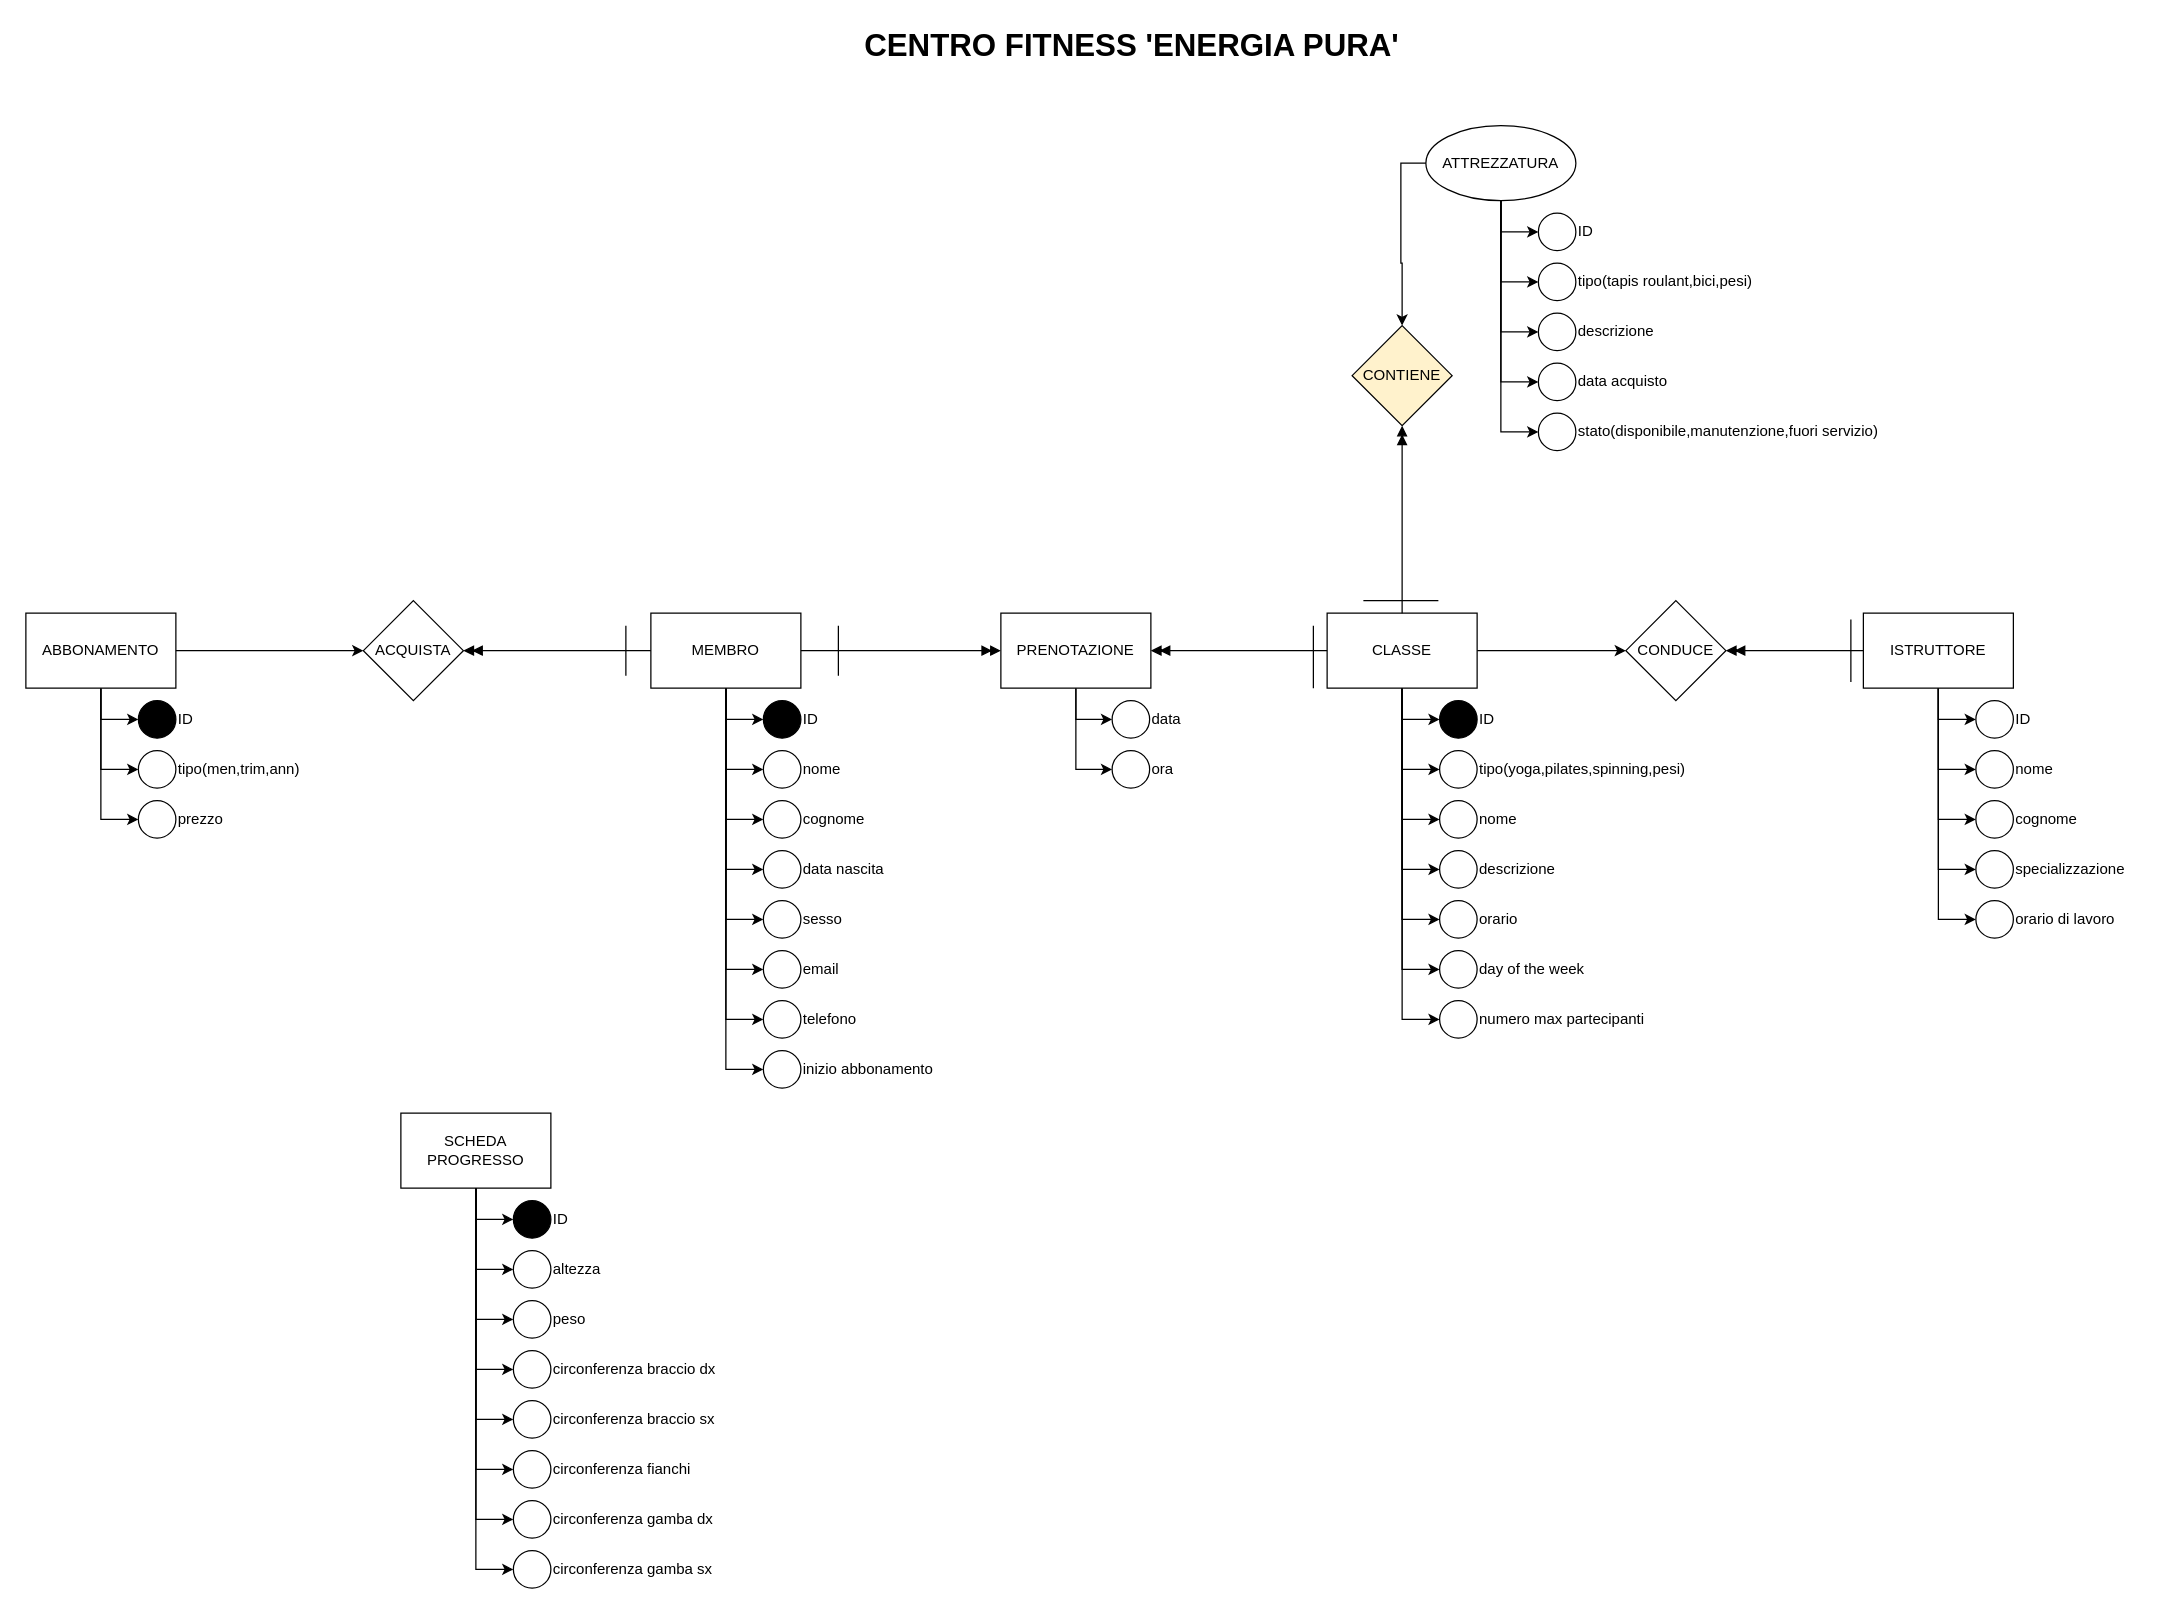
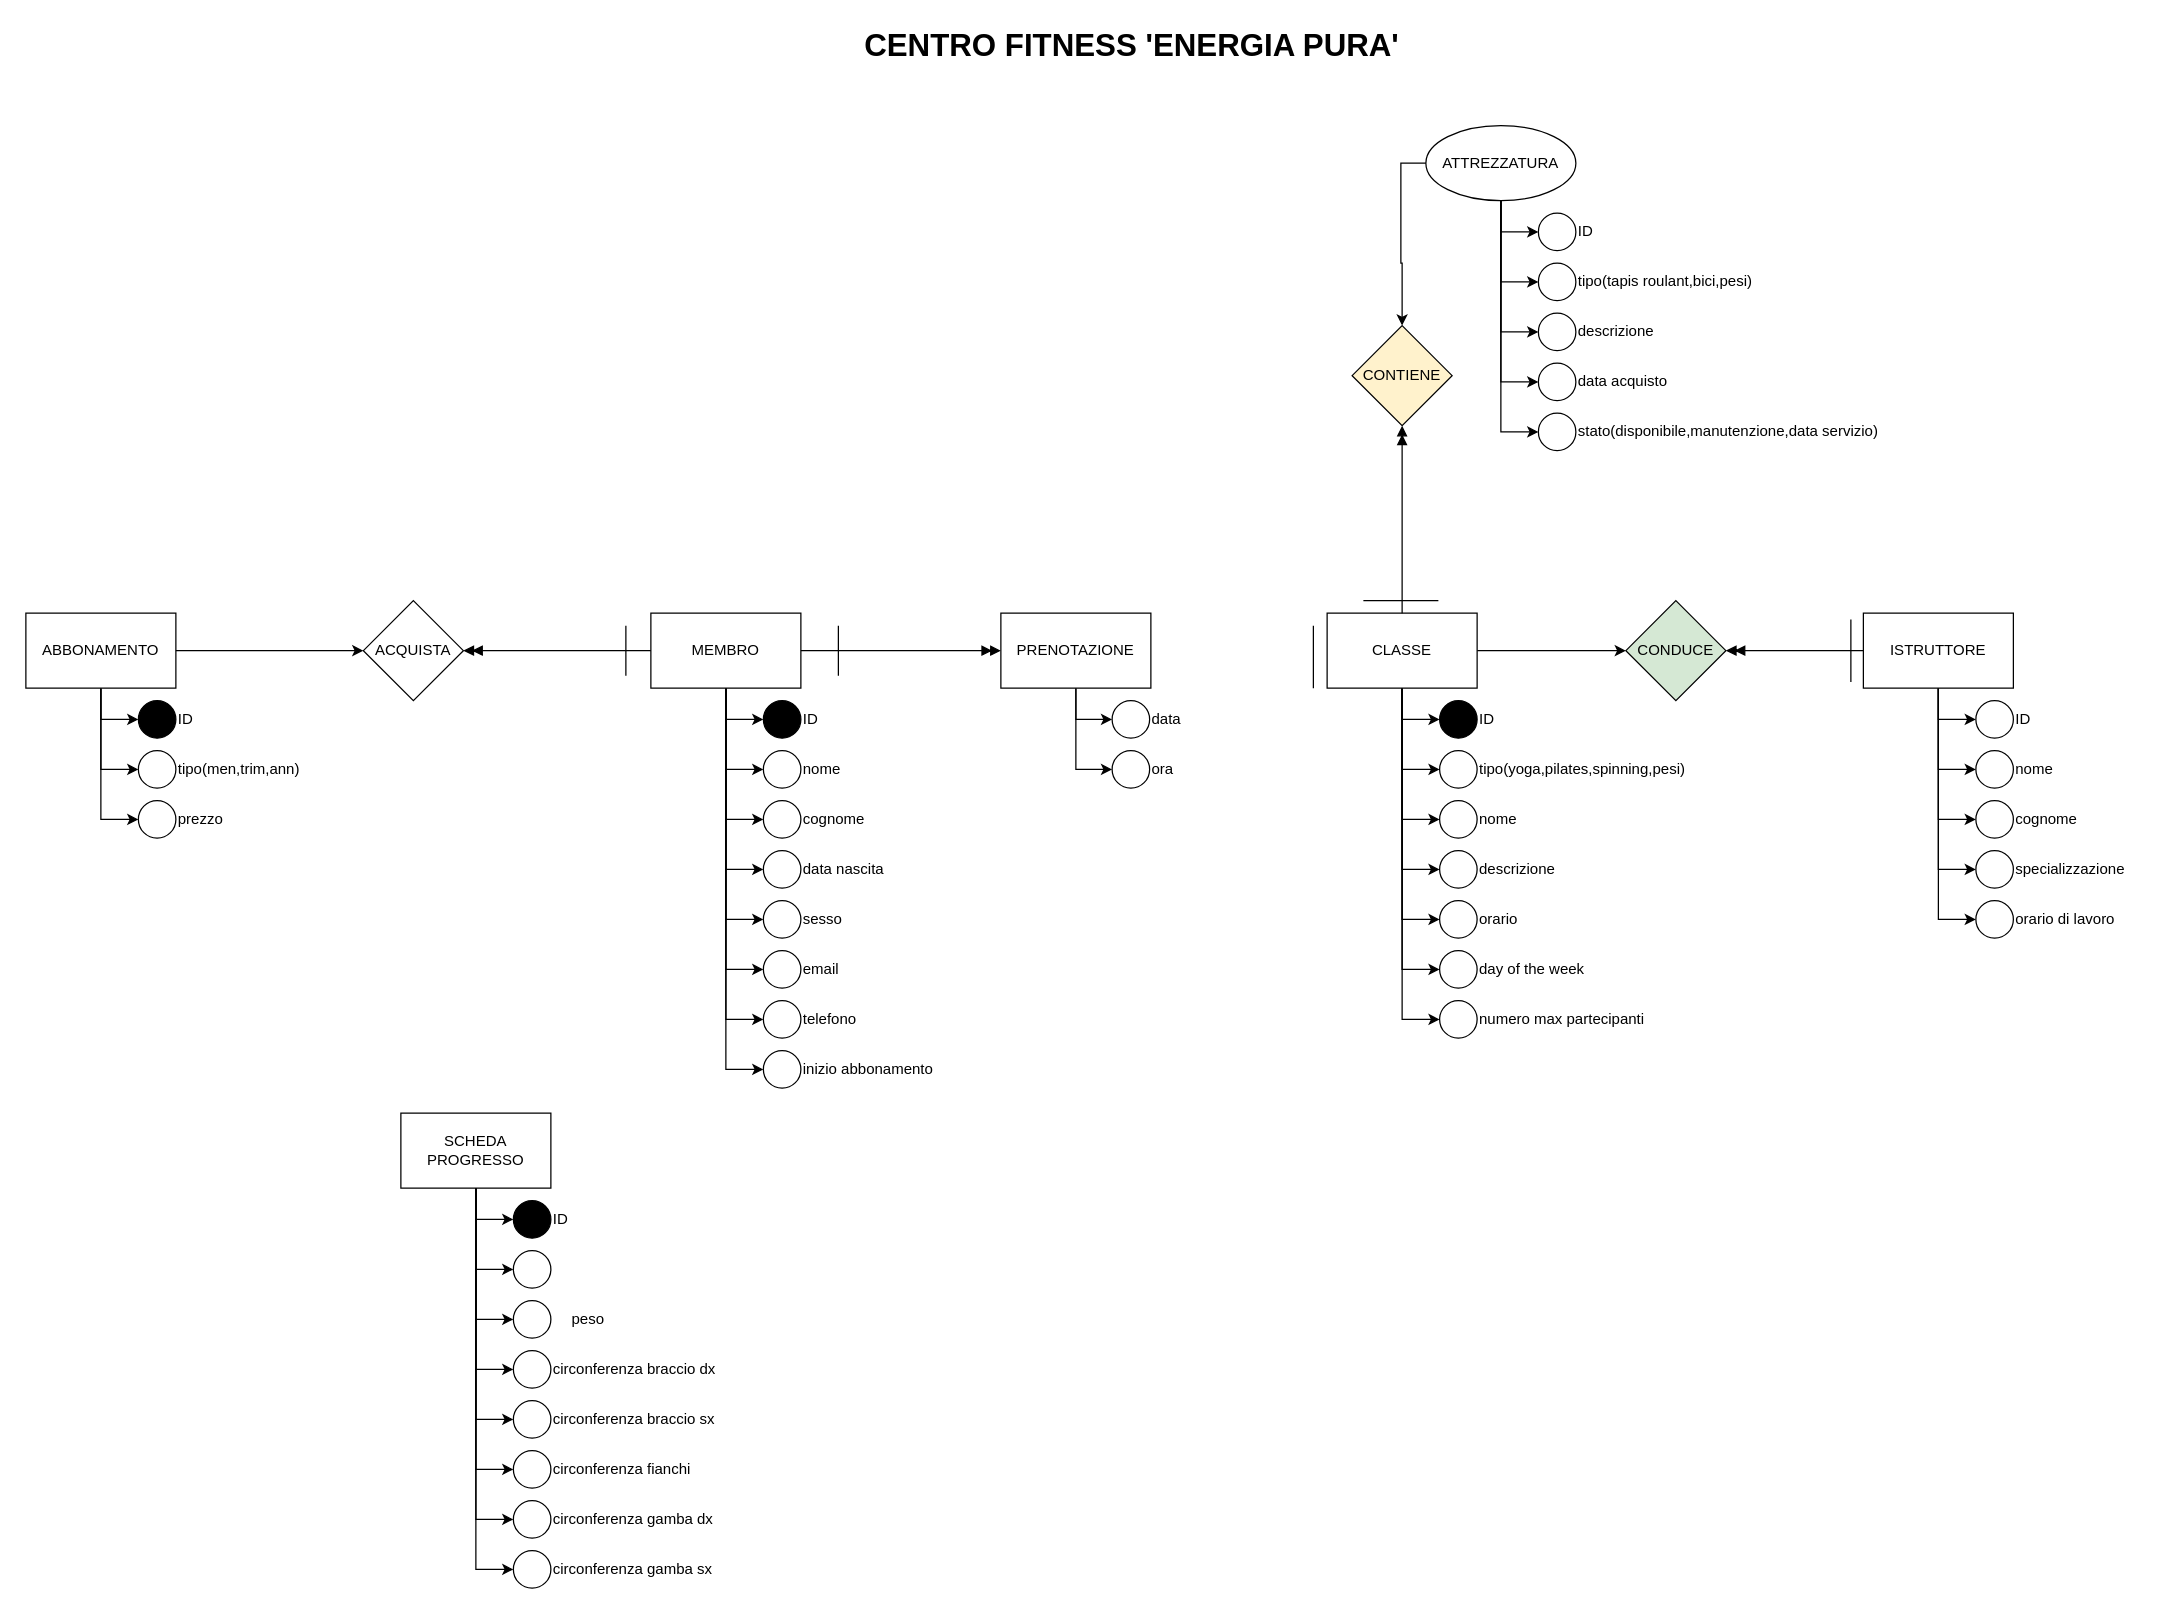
(1750, 432) -> (1748, 432)
(1249, 651) -> none
(1676, 651) -> (1676, 651)
(588, 1269) -> none
(582, 1319) -> (601, 1319)
